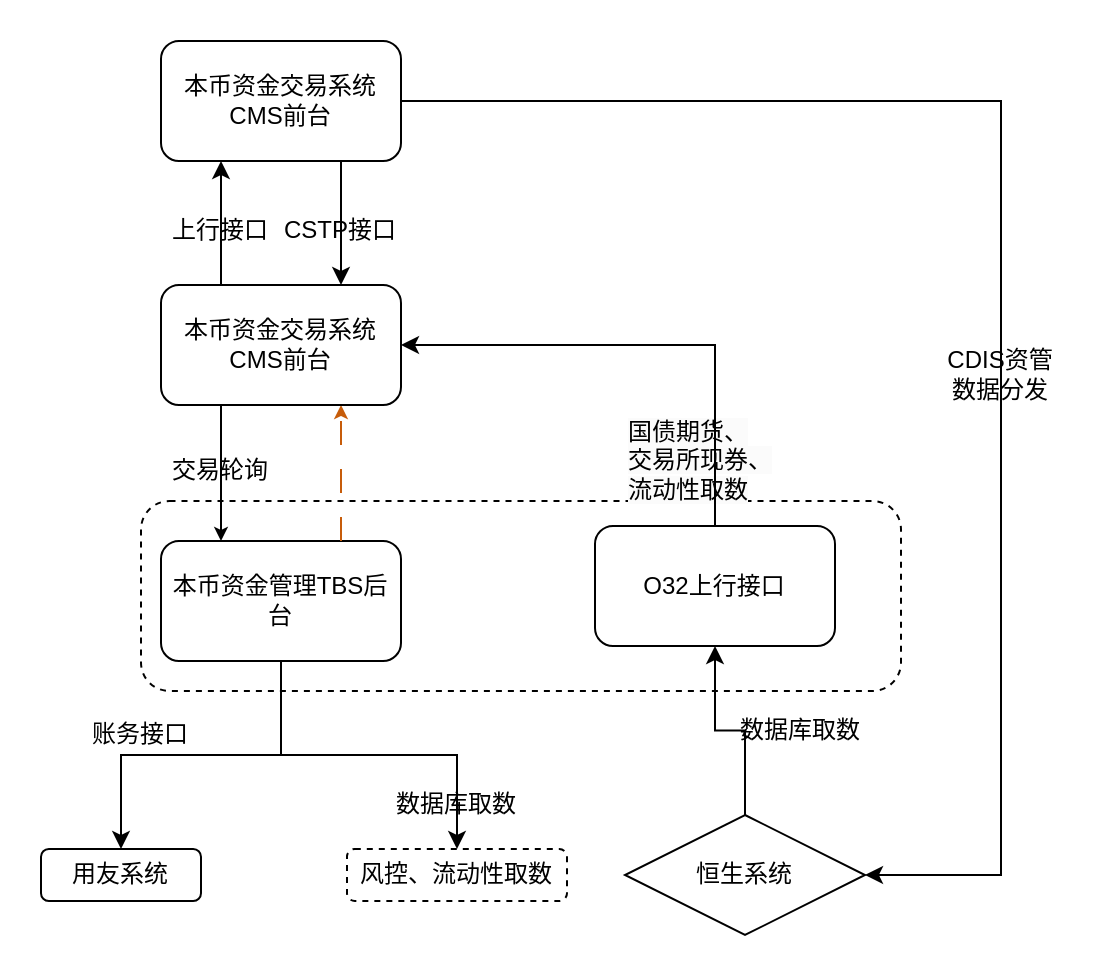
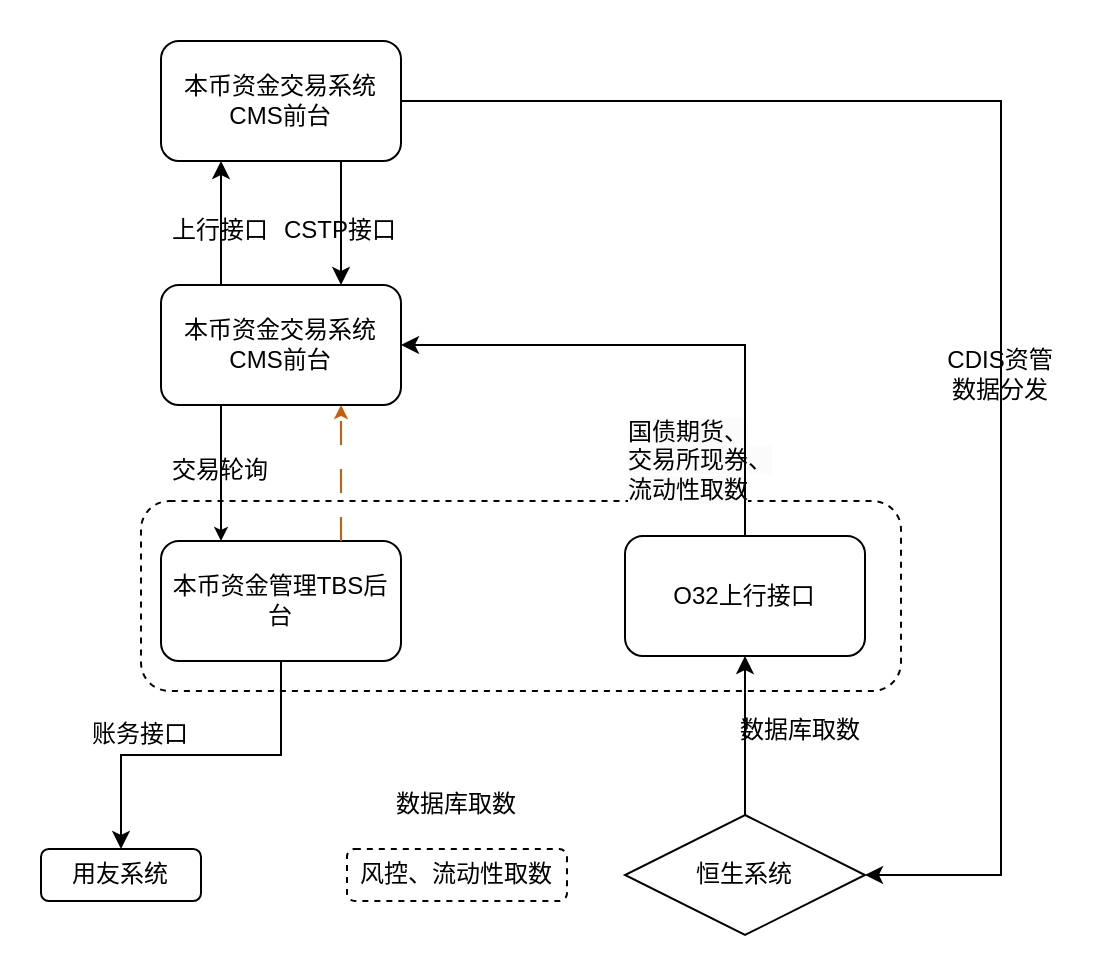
(715, 586) -> (745, 596)
(411, 755) -> none
